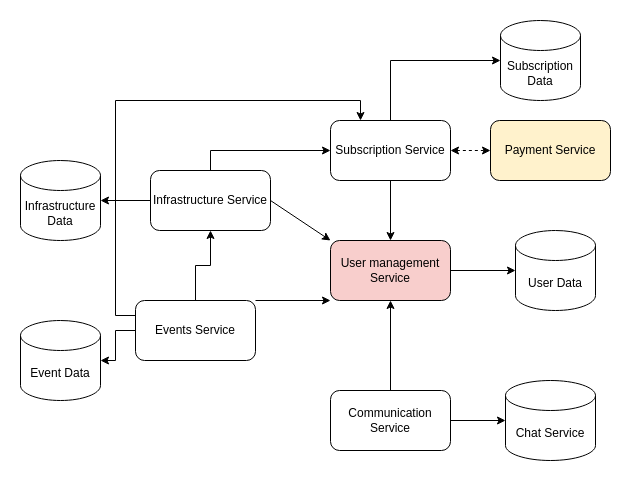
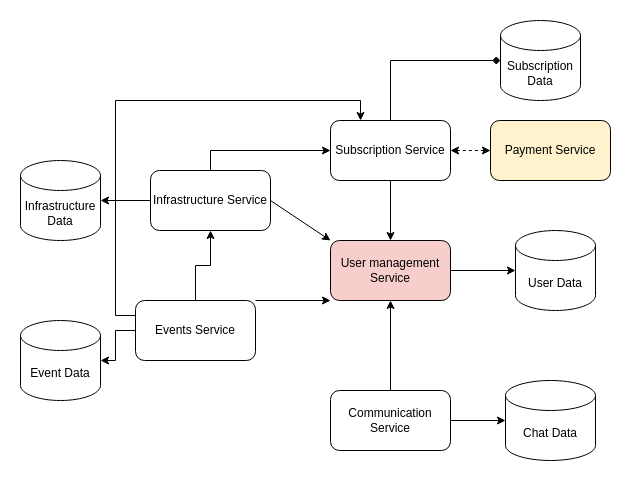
(492, 61) -> (492, 61)
(551, 434) -> (551, 434)
